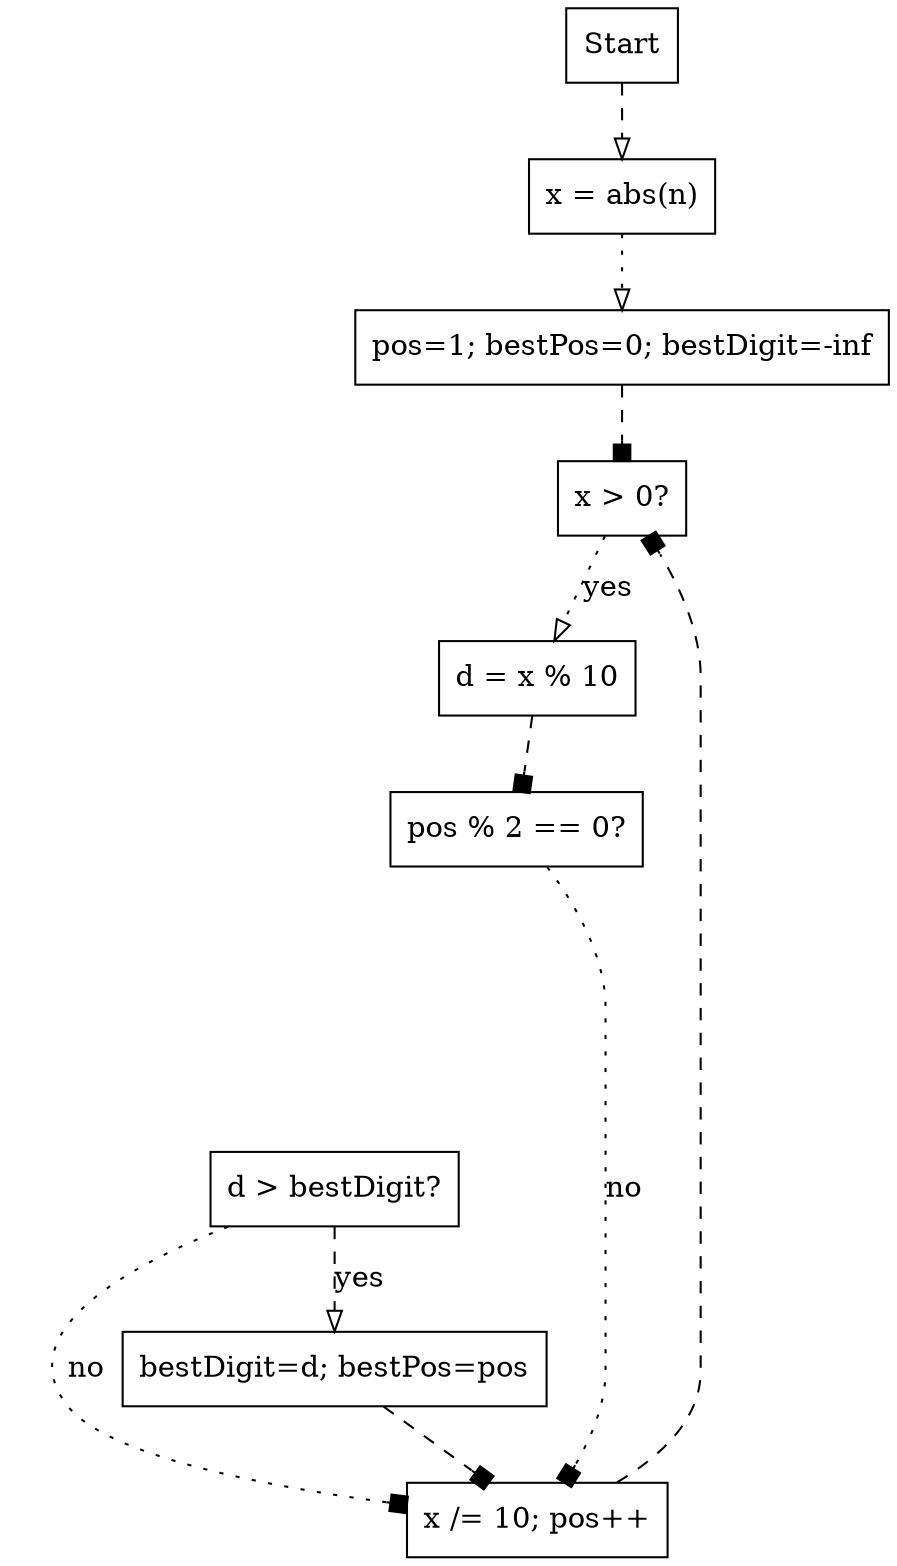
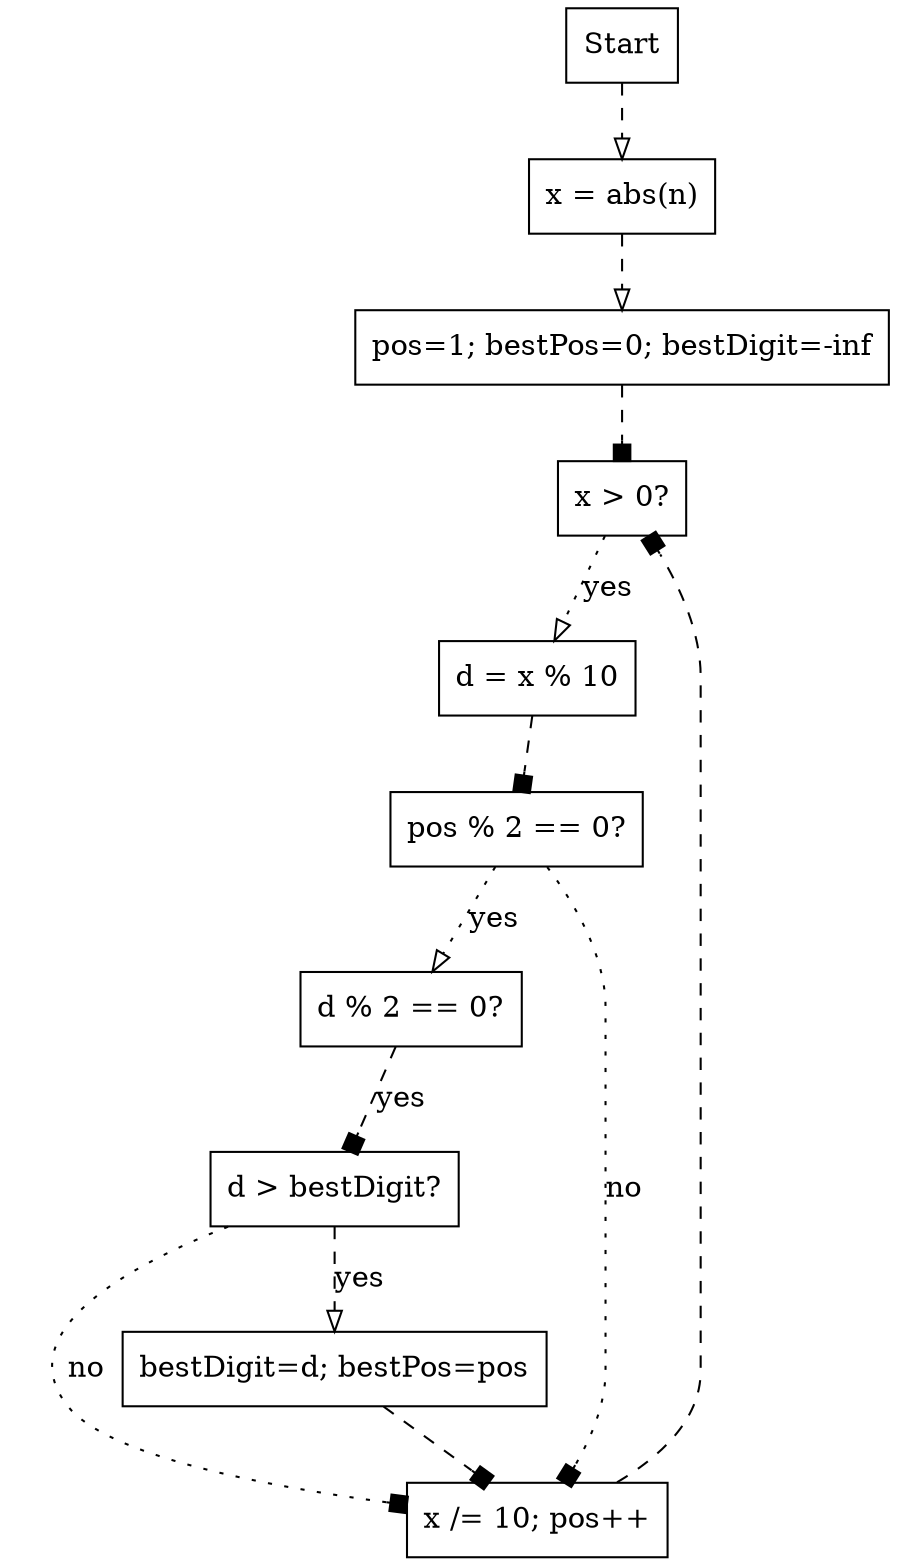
(622, 262) -> (622, 262)
none -> (411, 1009)
